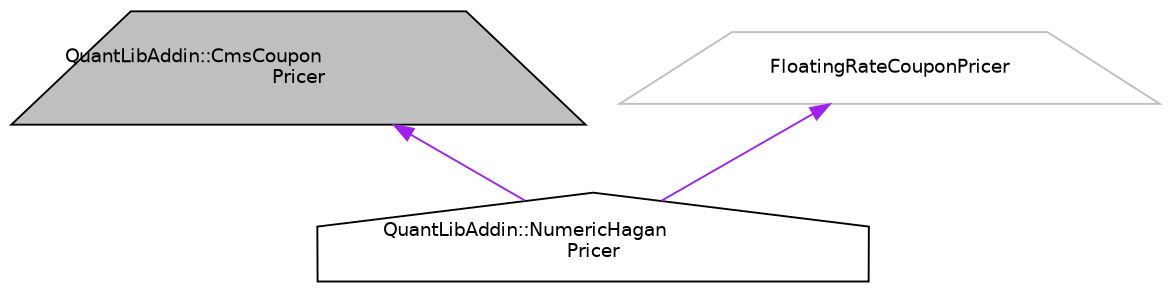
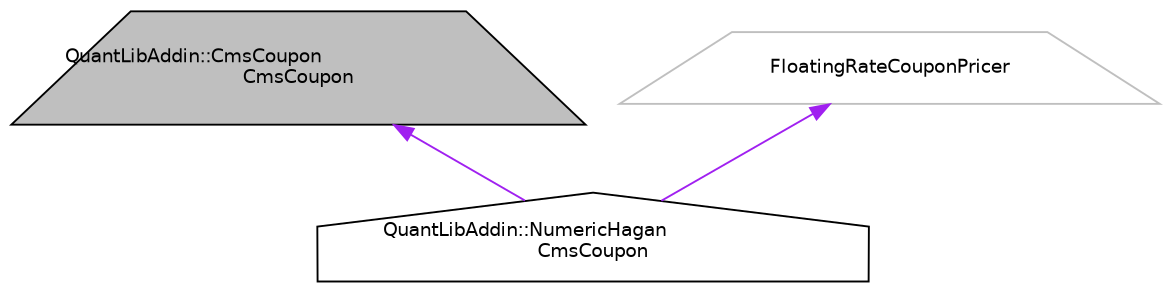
(298, 68) -> (298, 68)
(593, 242) -> (593, 242)
